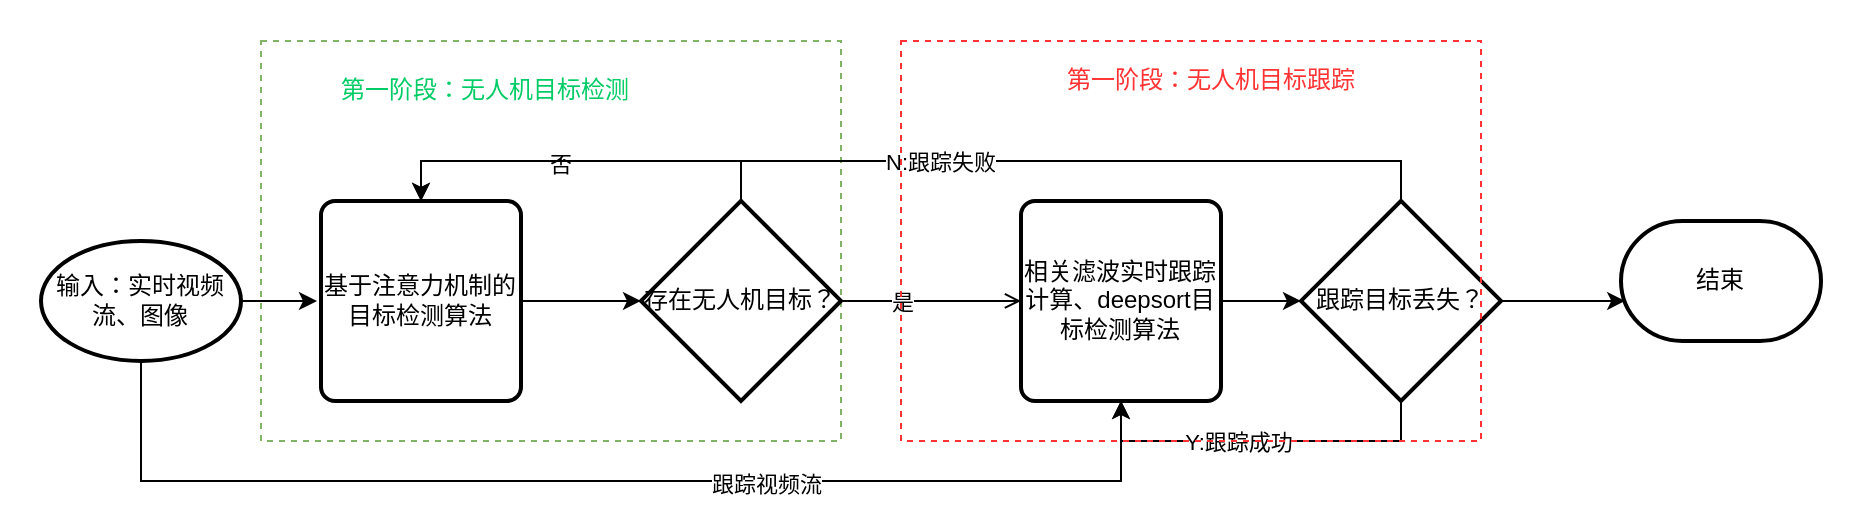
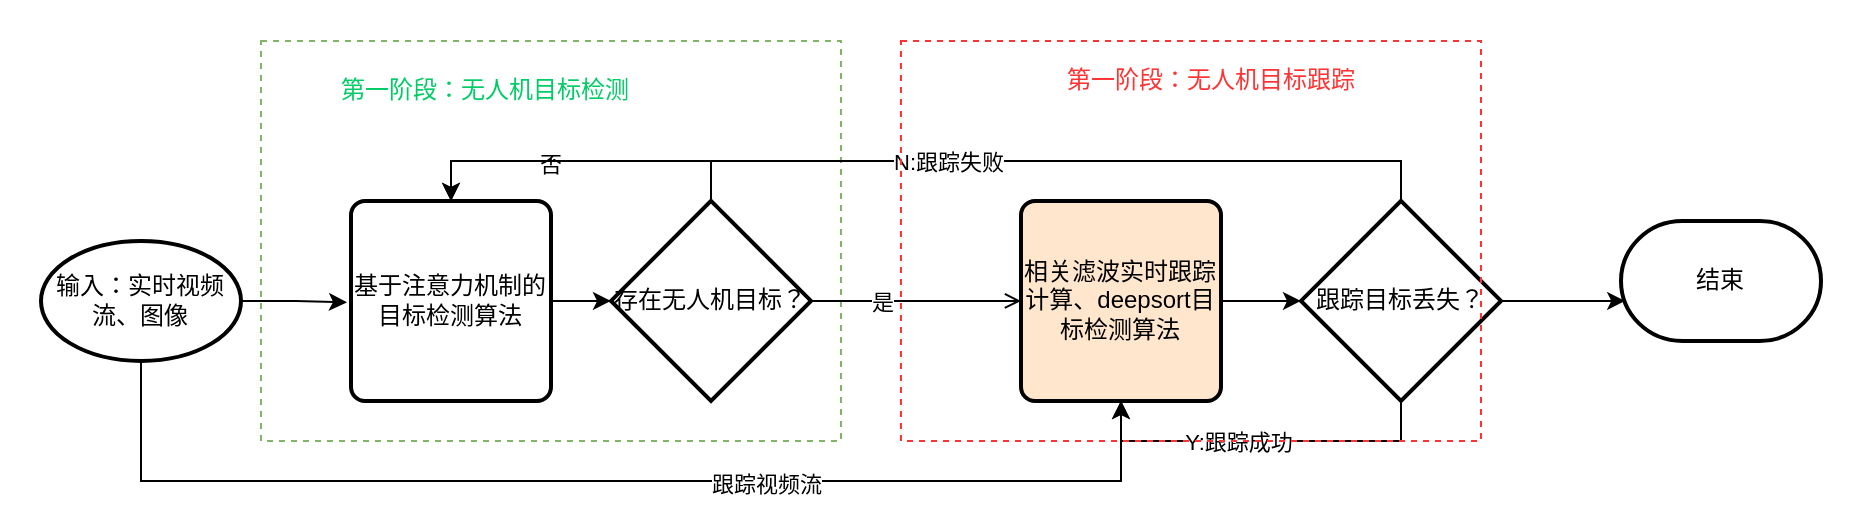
(421, 301) -> (451, 301)
(741, 301) -> (711, 301)
(1121, 301) -> (1121, 301)
